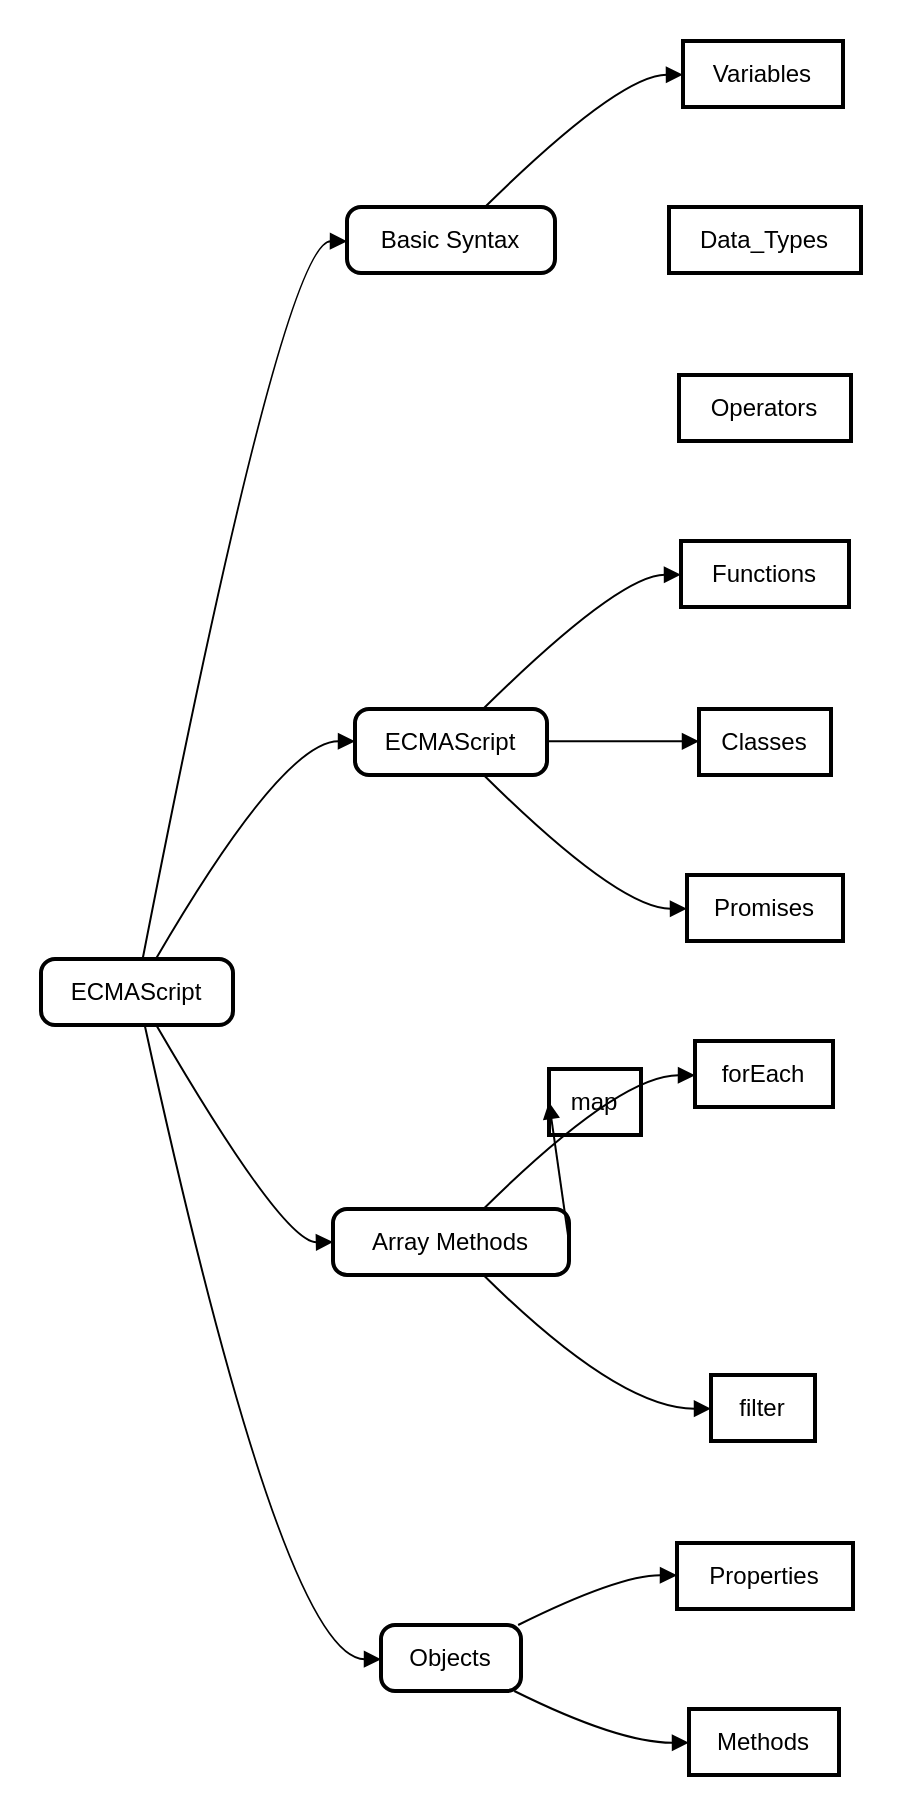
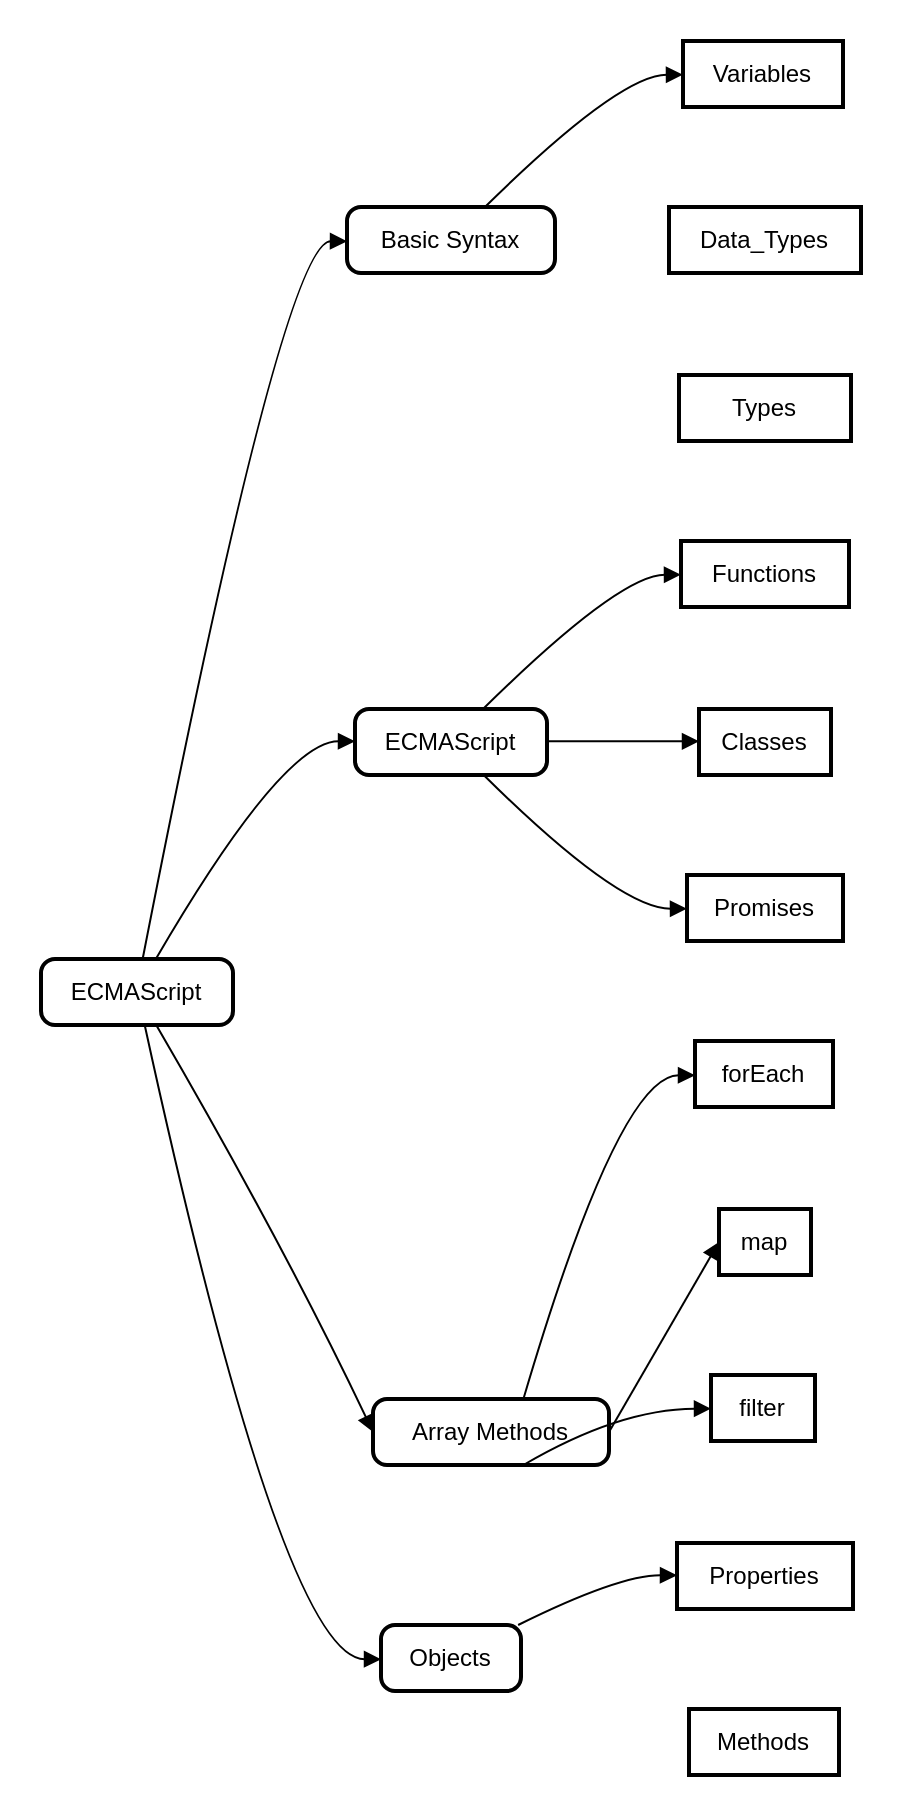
(765, 409) -> (765, 409)
(595, 1102) -> (765, 1242)
(451, 1242) -> (491, 1432)
(591, 1725) -> none
